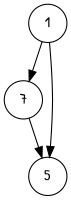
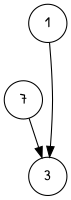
(37, 56) -> none
(48, 176) -> (48, 176)
